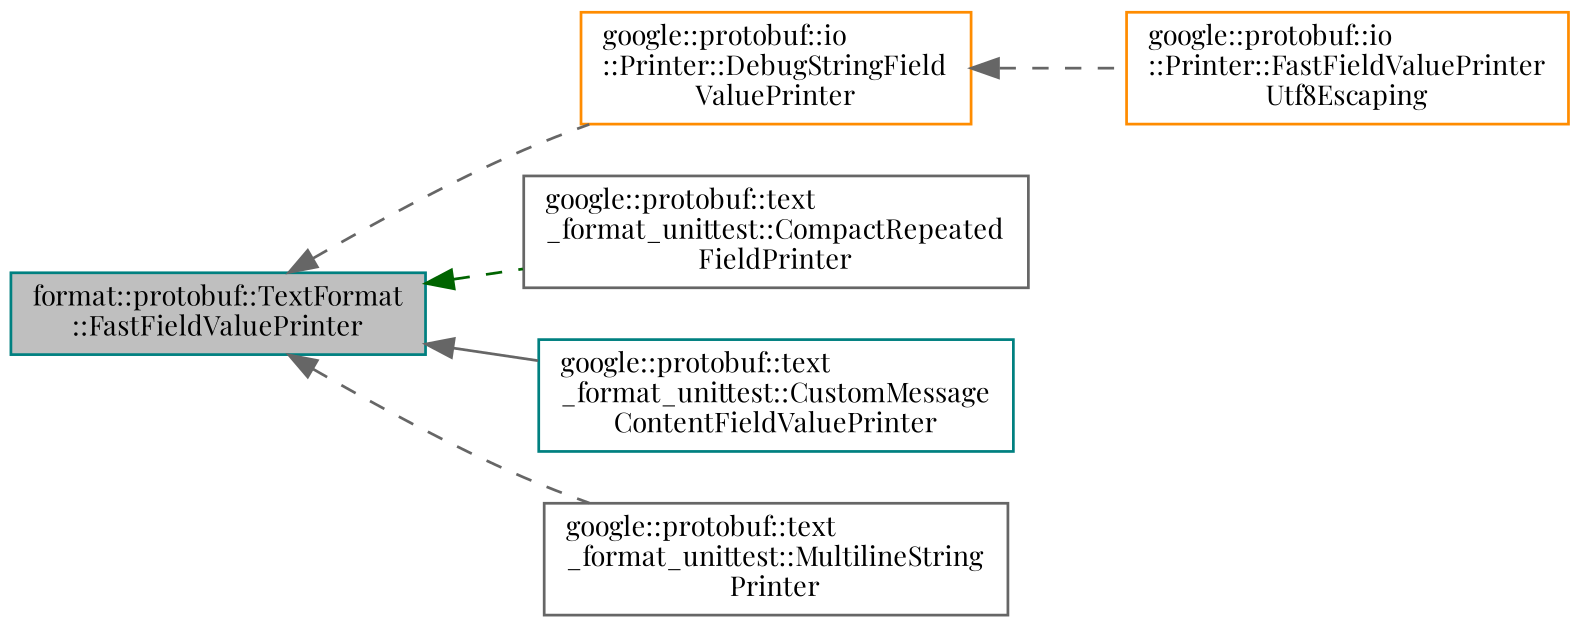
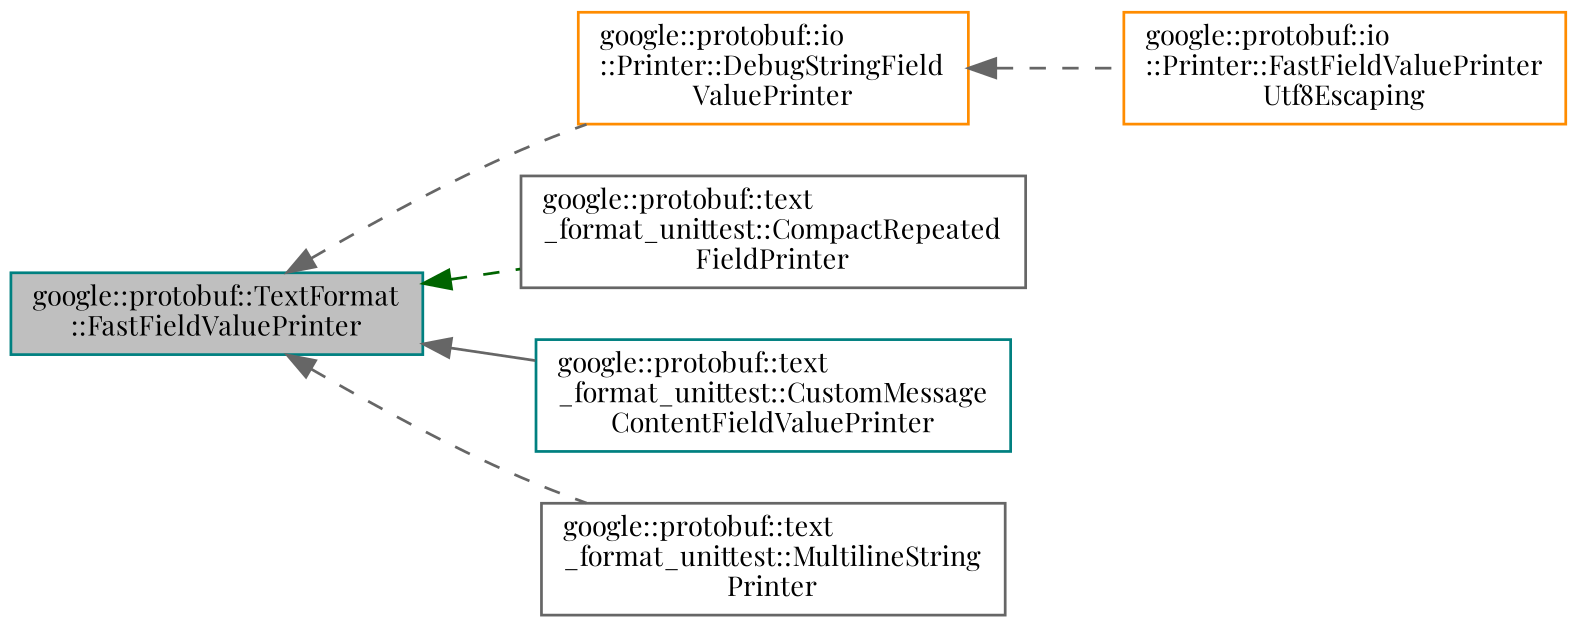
(218, 314) -> (217, 314)
